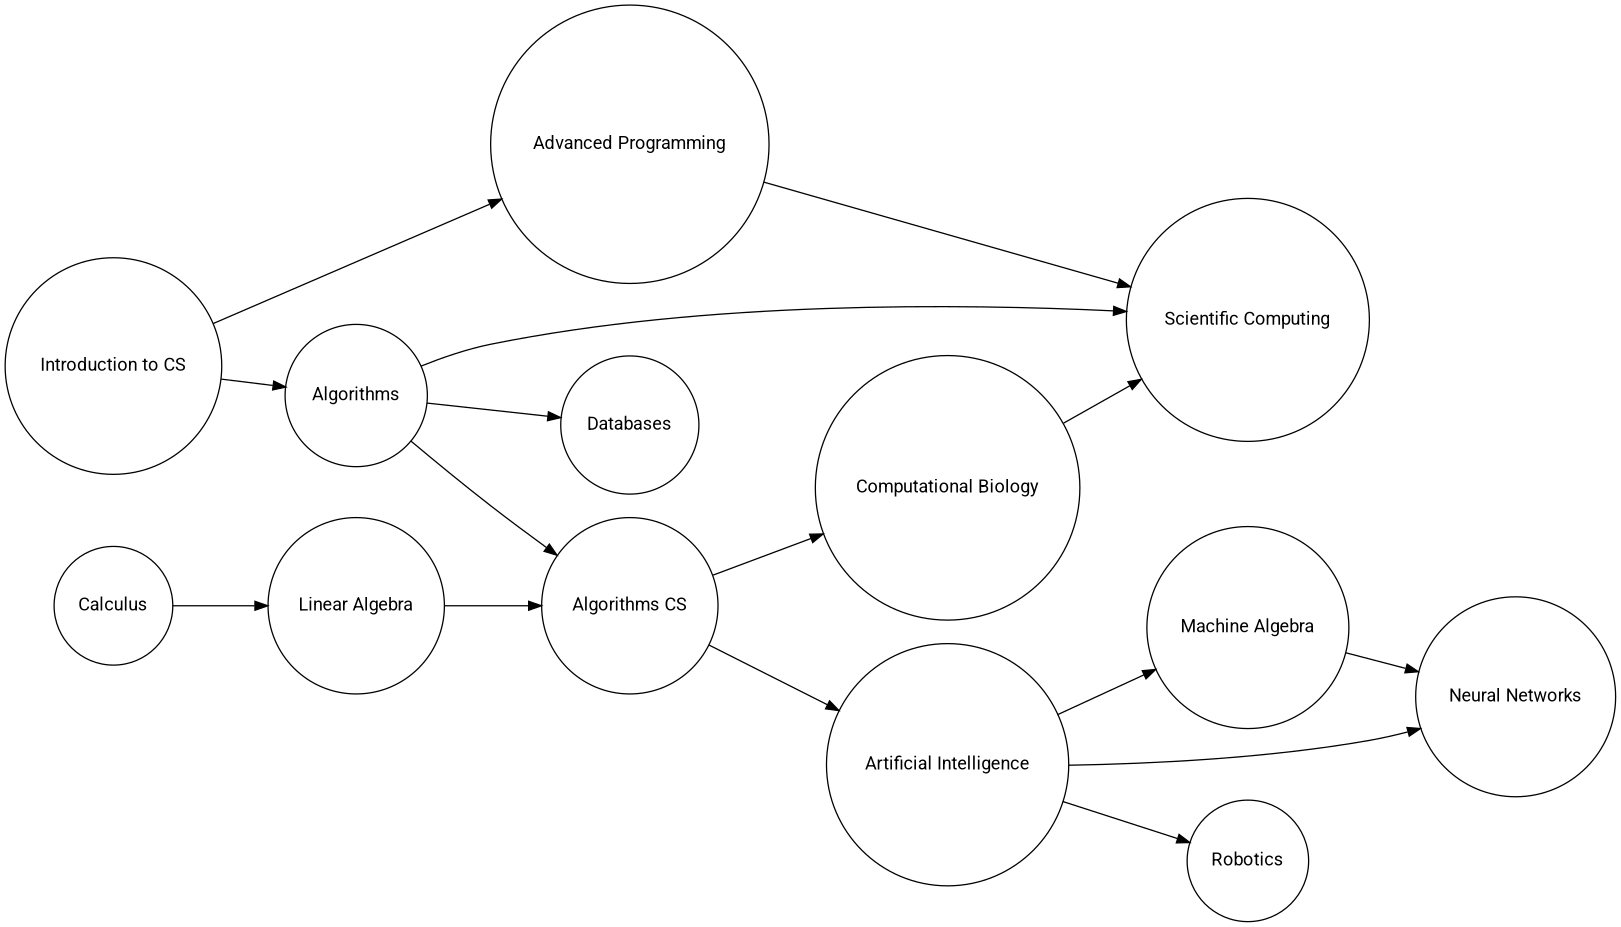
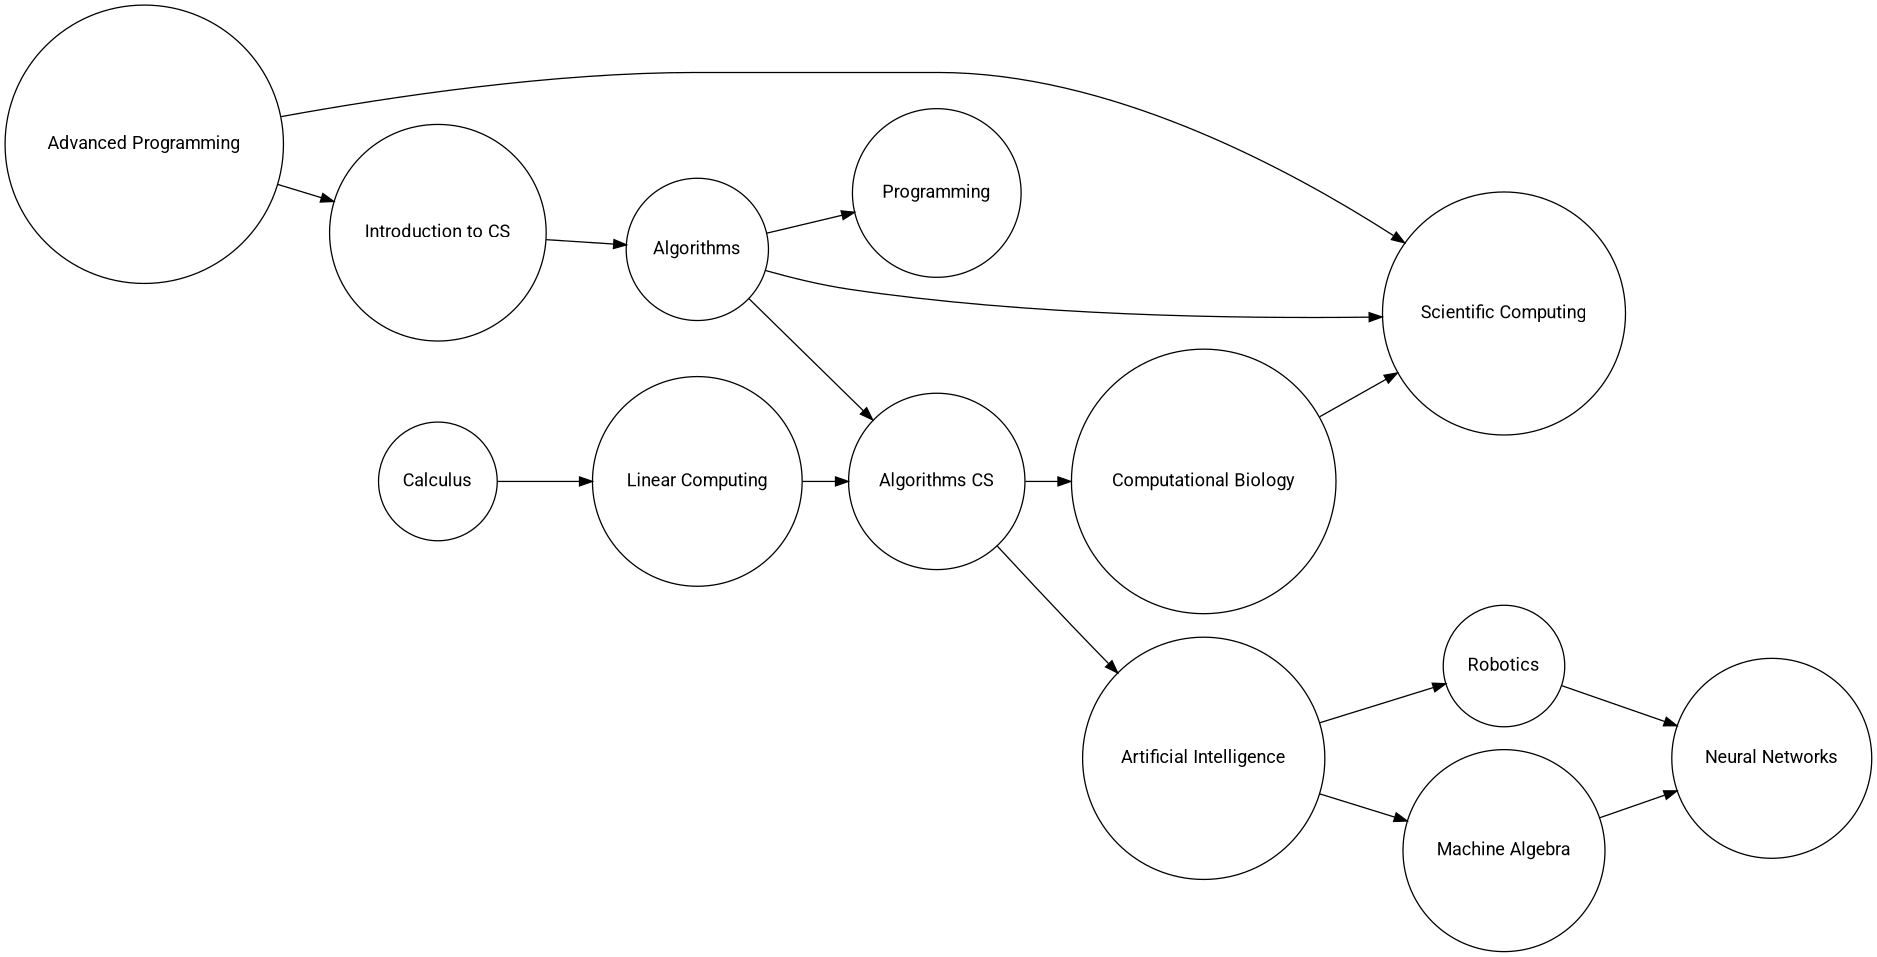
(351, 264) -> (300, 191)
(630, 425) -> (937, 193)
(356, 606) -> (697, 481)
(1239, 757) -> (1613, 704)
